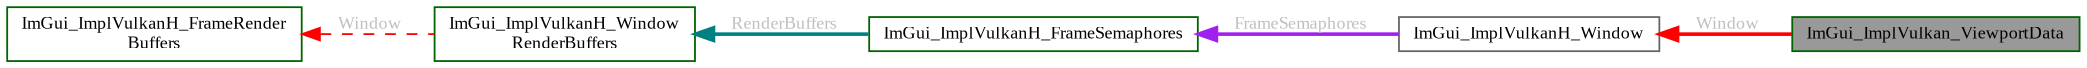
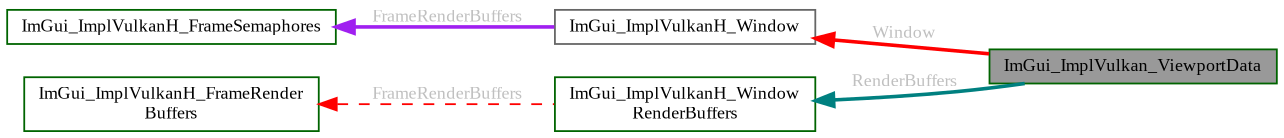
(368, 24) -> (445, 94)
(1298, 24) -> (445, 17)
(791, 34) -> (929, 94)
